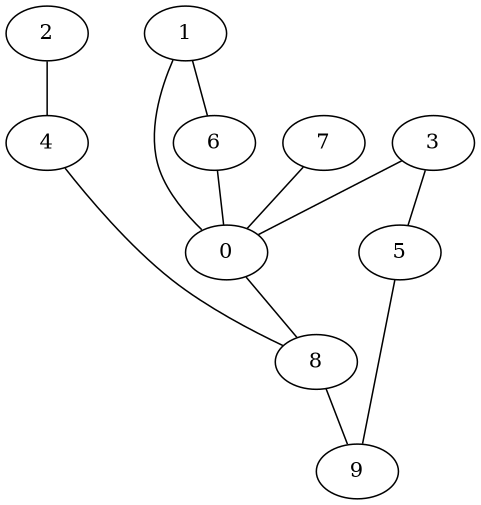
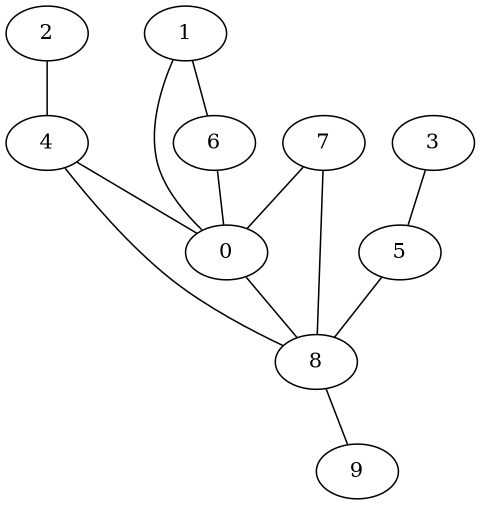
(330, 198) -> (137, 198)
none -> (320, 252)
(379, 362) -> (358, 307)
